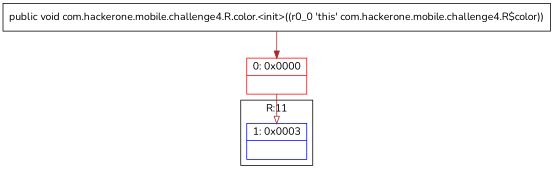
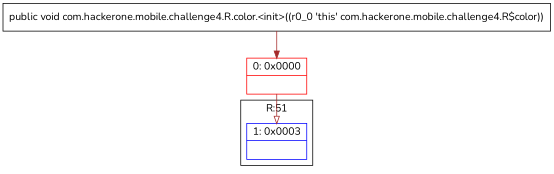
(277, 109) -> (277, 109)
